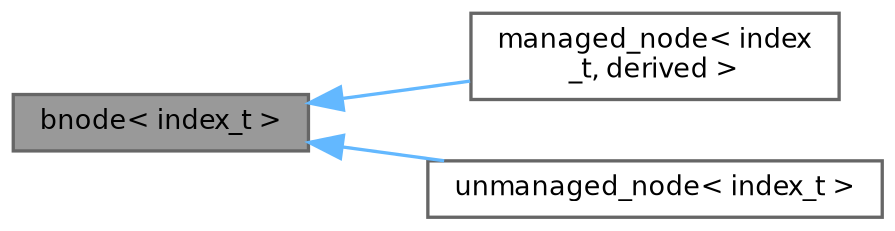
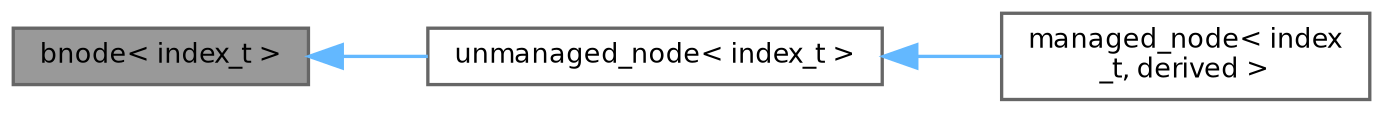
(407, 90) -> (959, 56)
